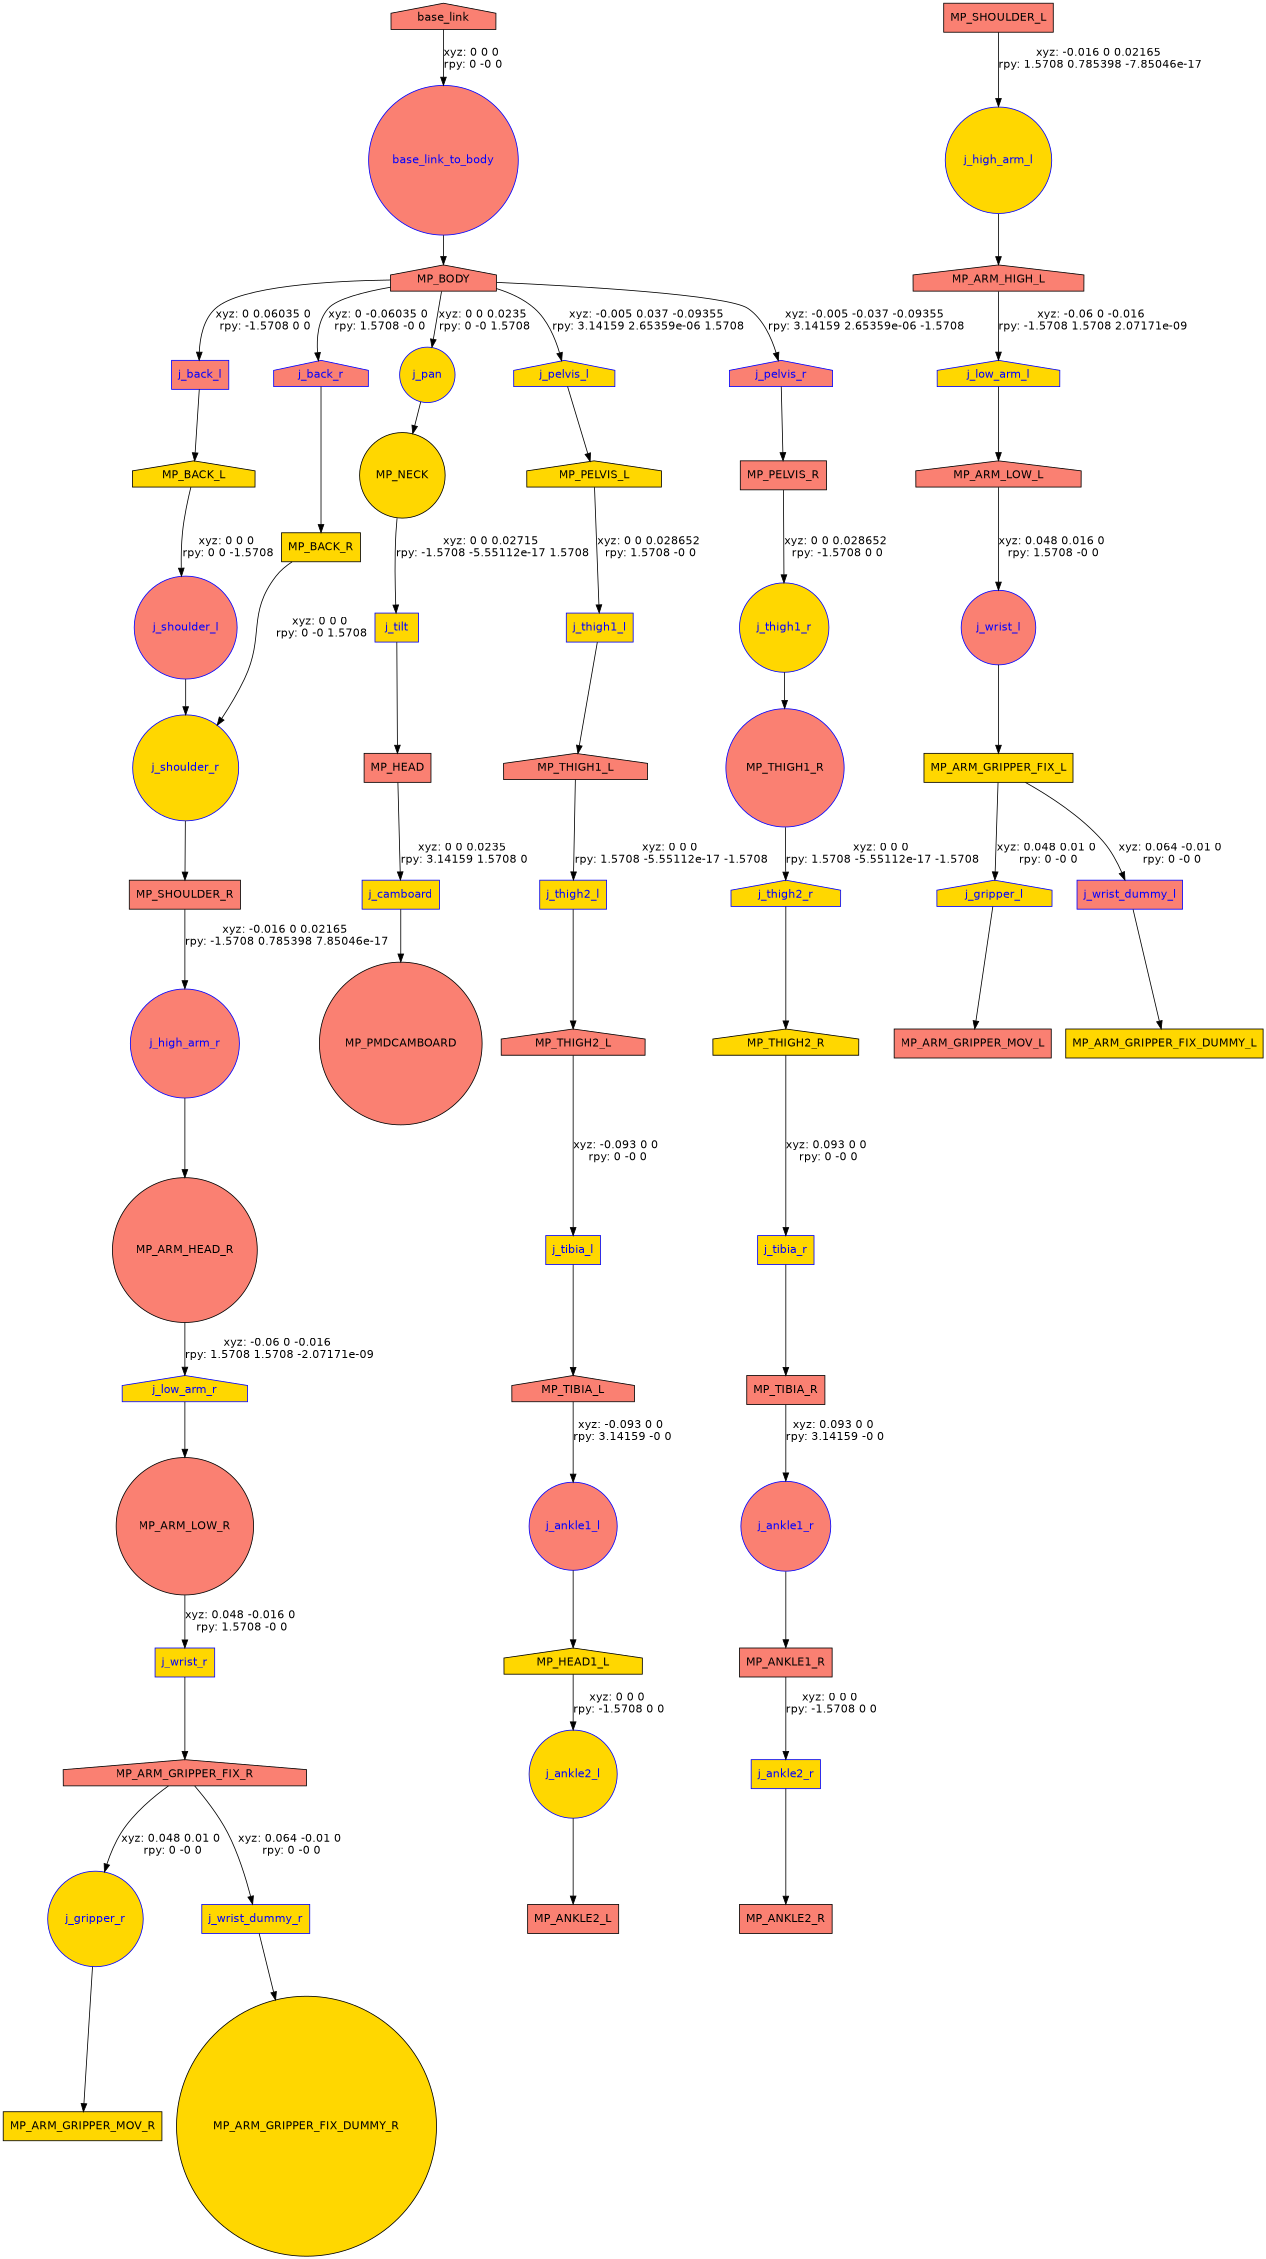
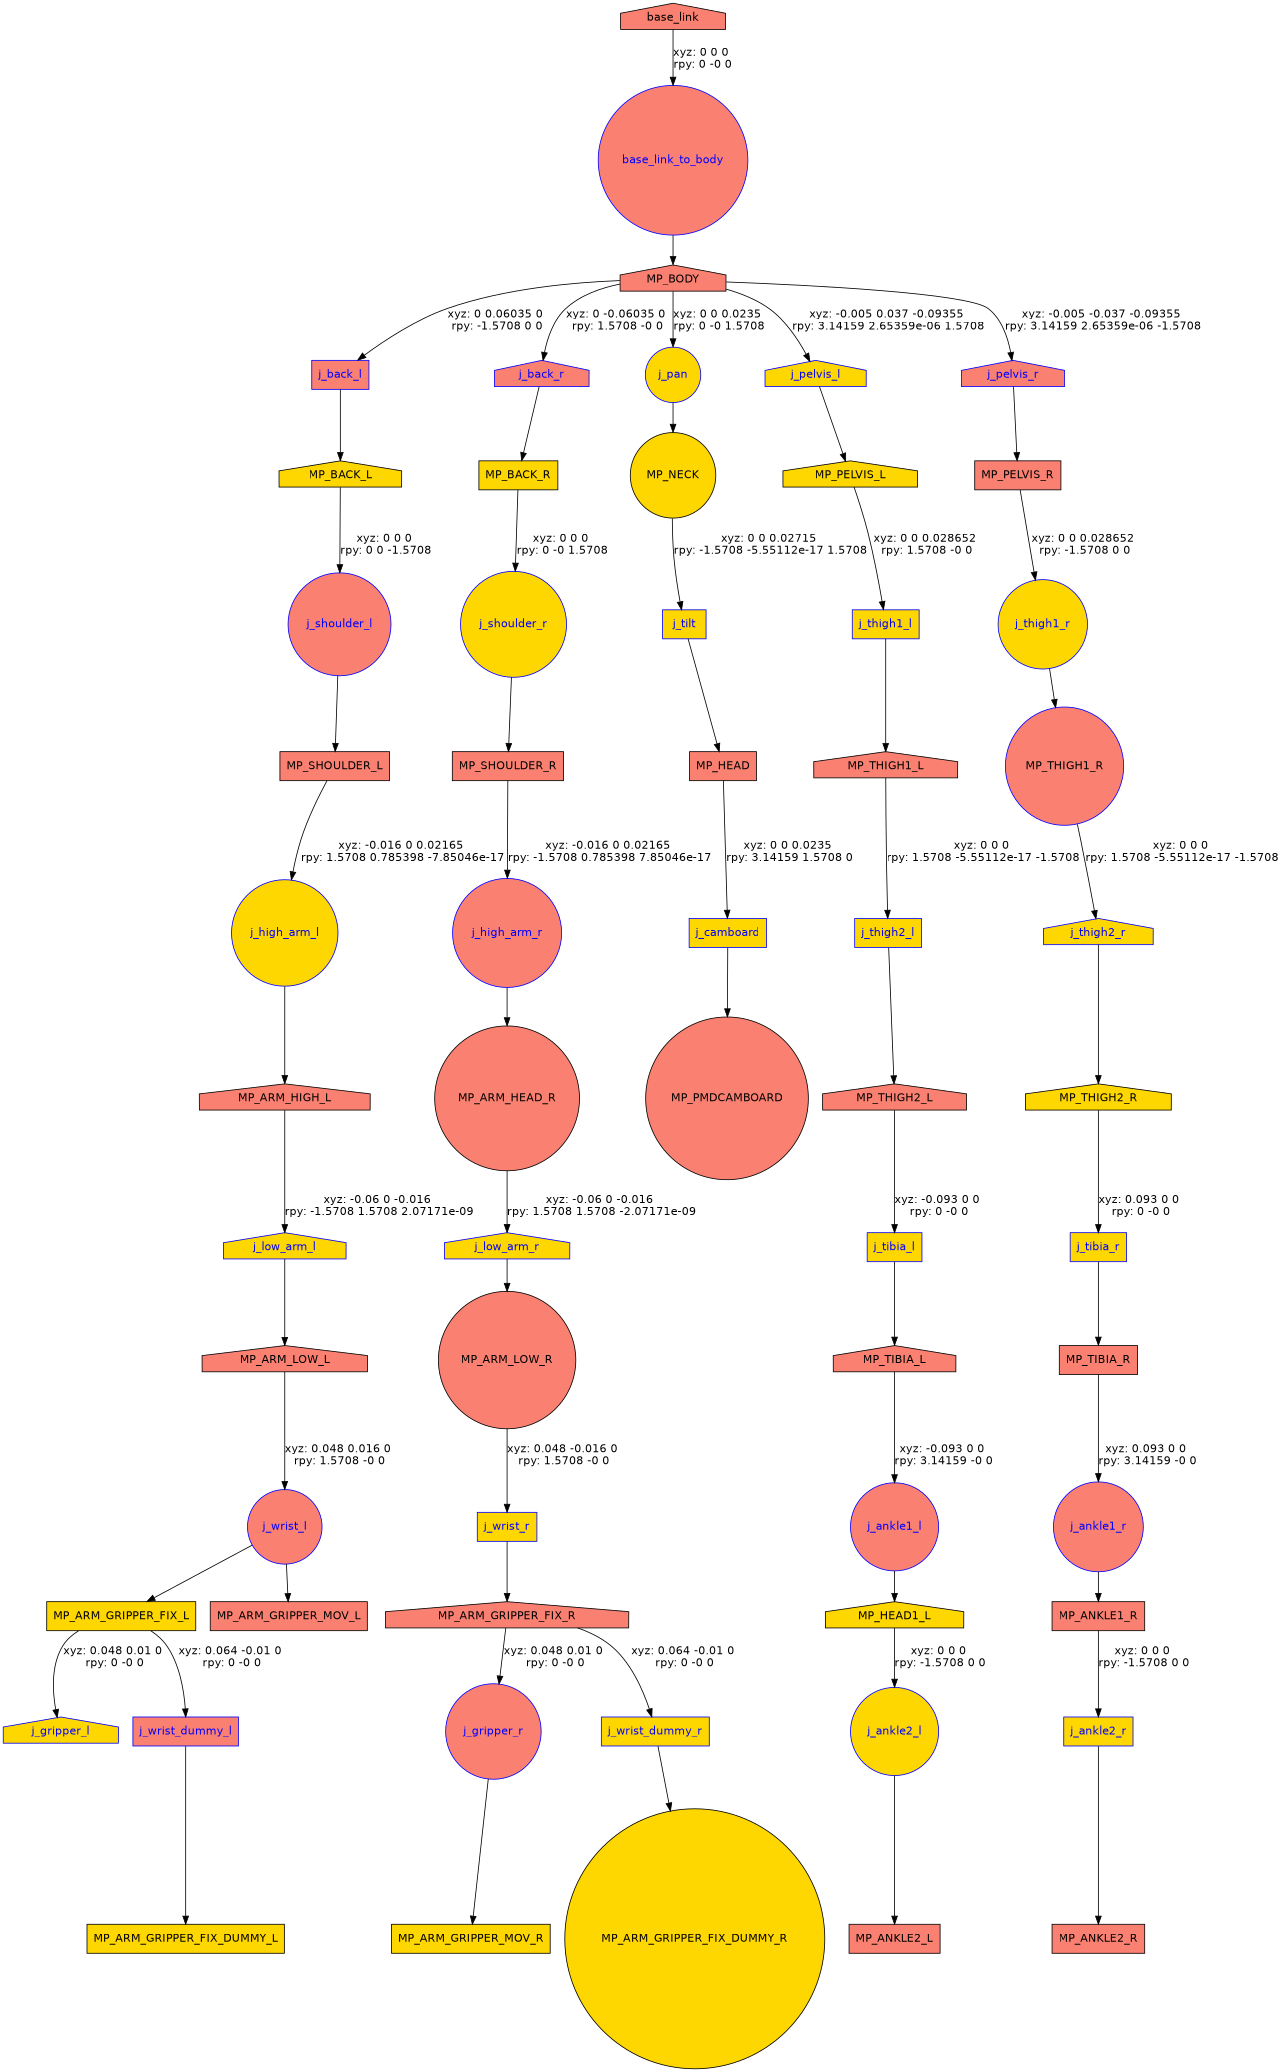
(186, 693) -> (337, 709)
(984, 964) -> (287, 1579)
(95, 1919) -> (493, 1731)
